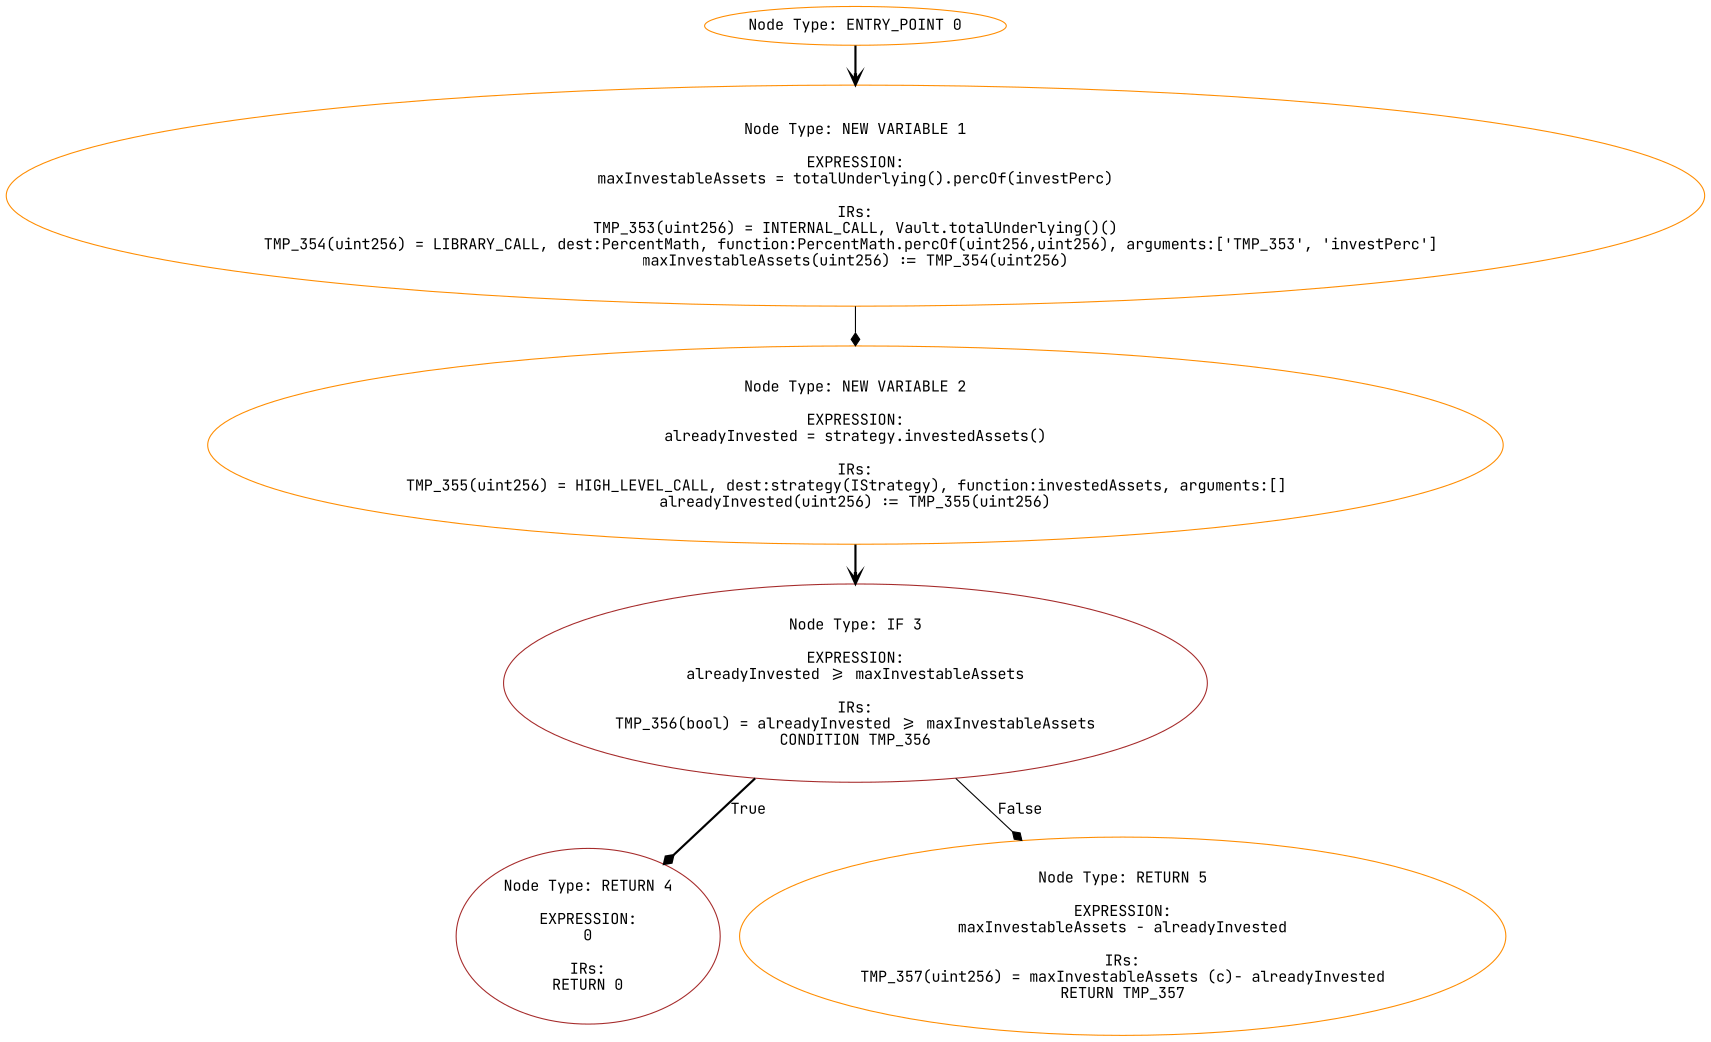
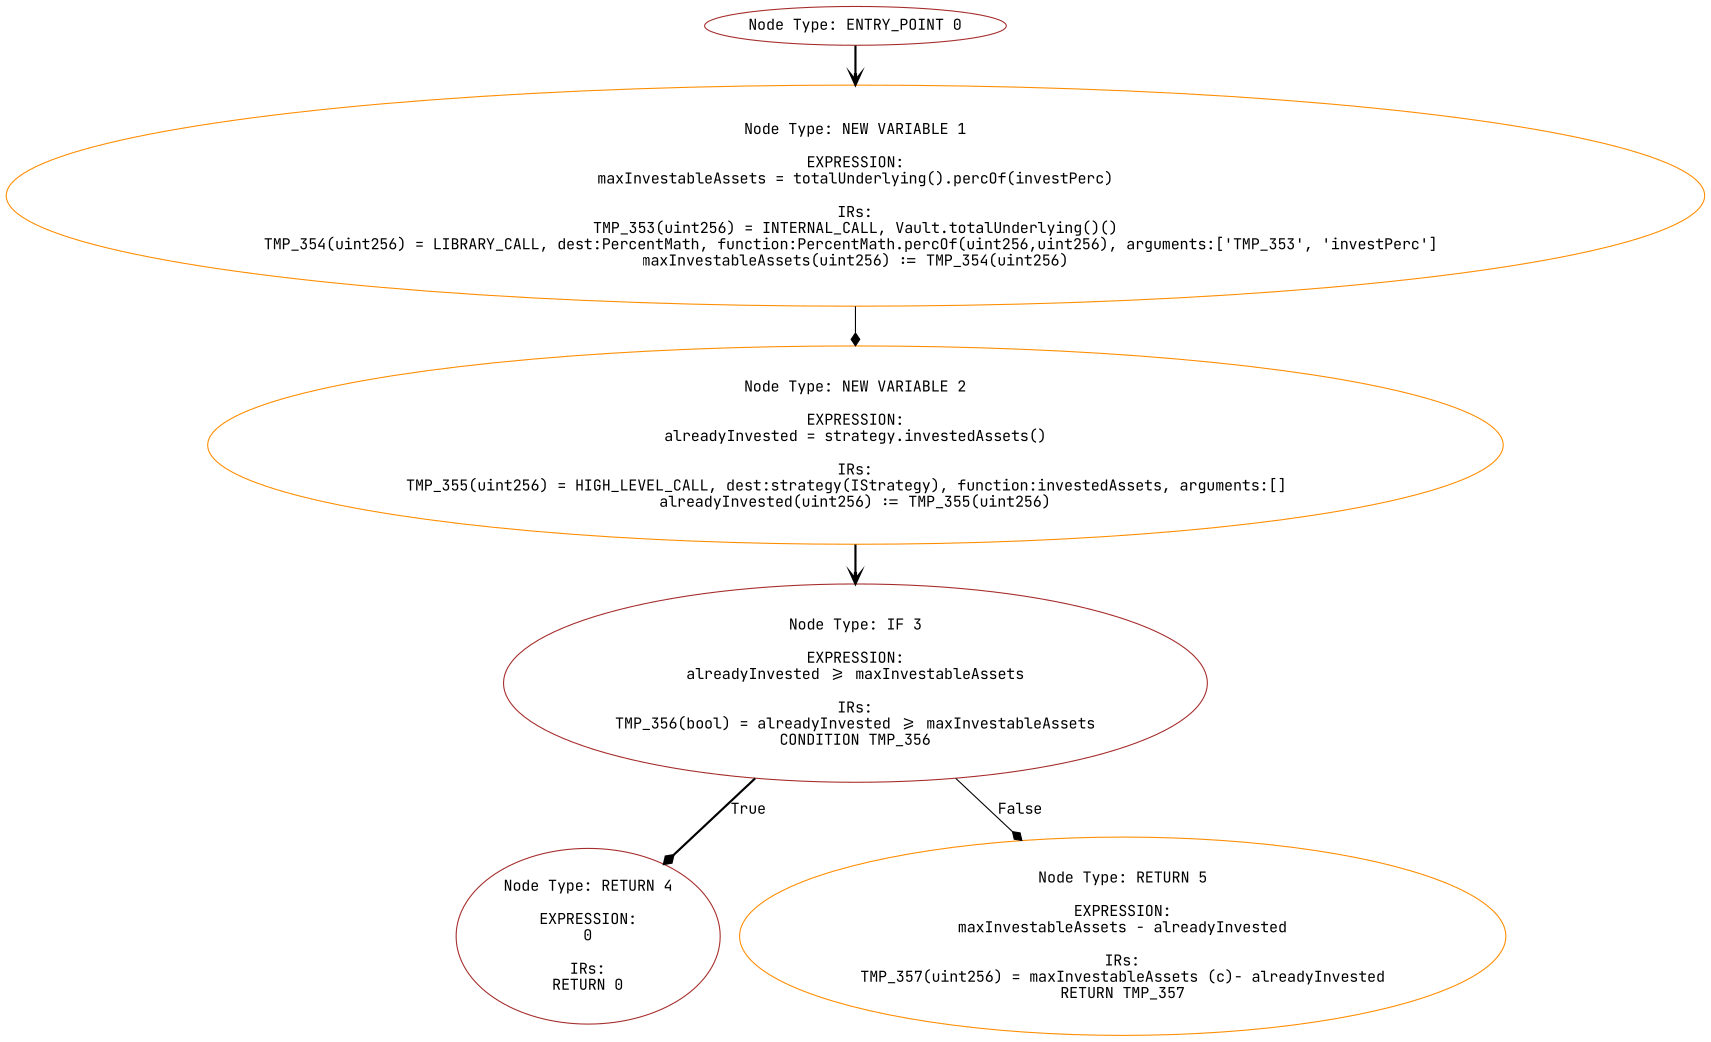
(855, 26) -> (855, 26)
